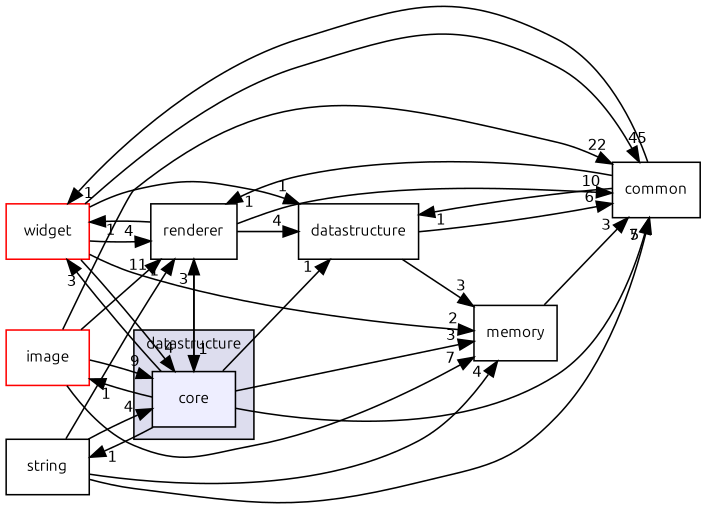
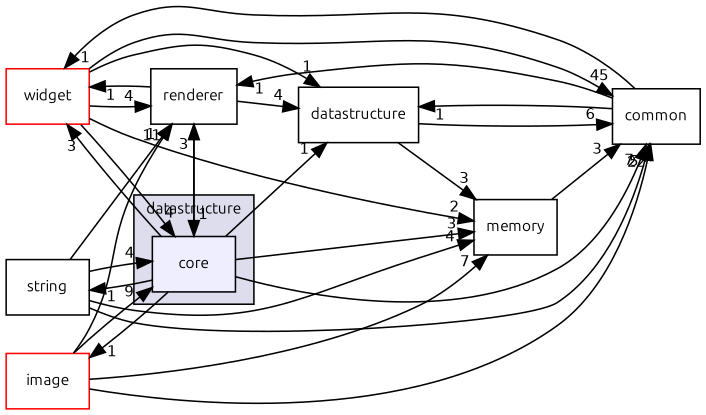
(415, 190) -> none
